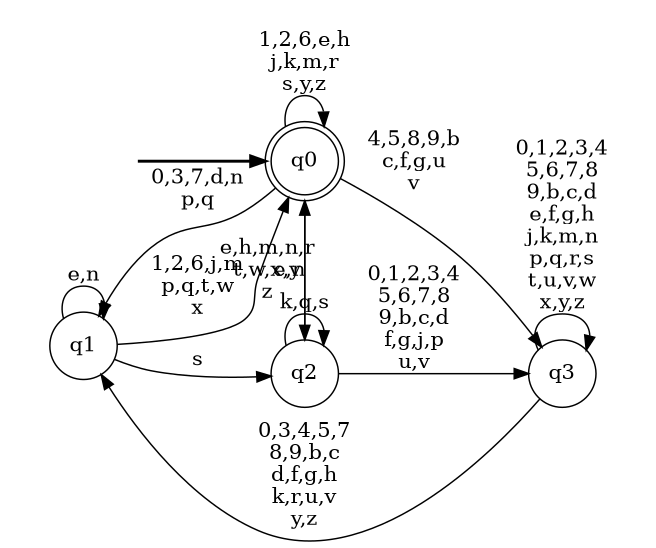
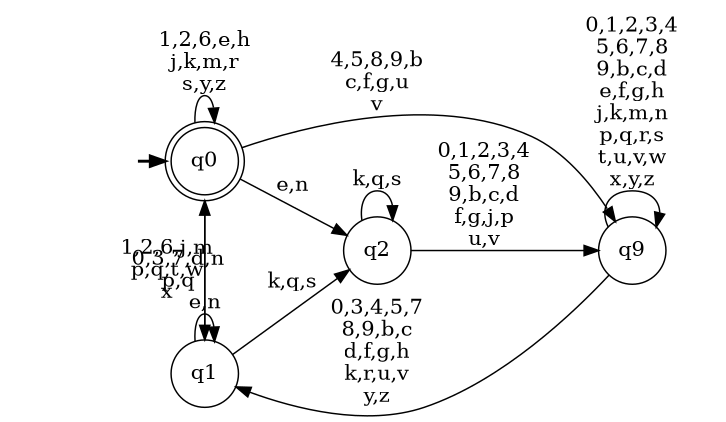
(305, 278) -> none
(198, 360) -> (292, 282)
(562, 374) -> (632, 251)
